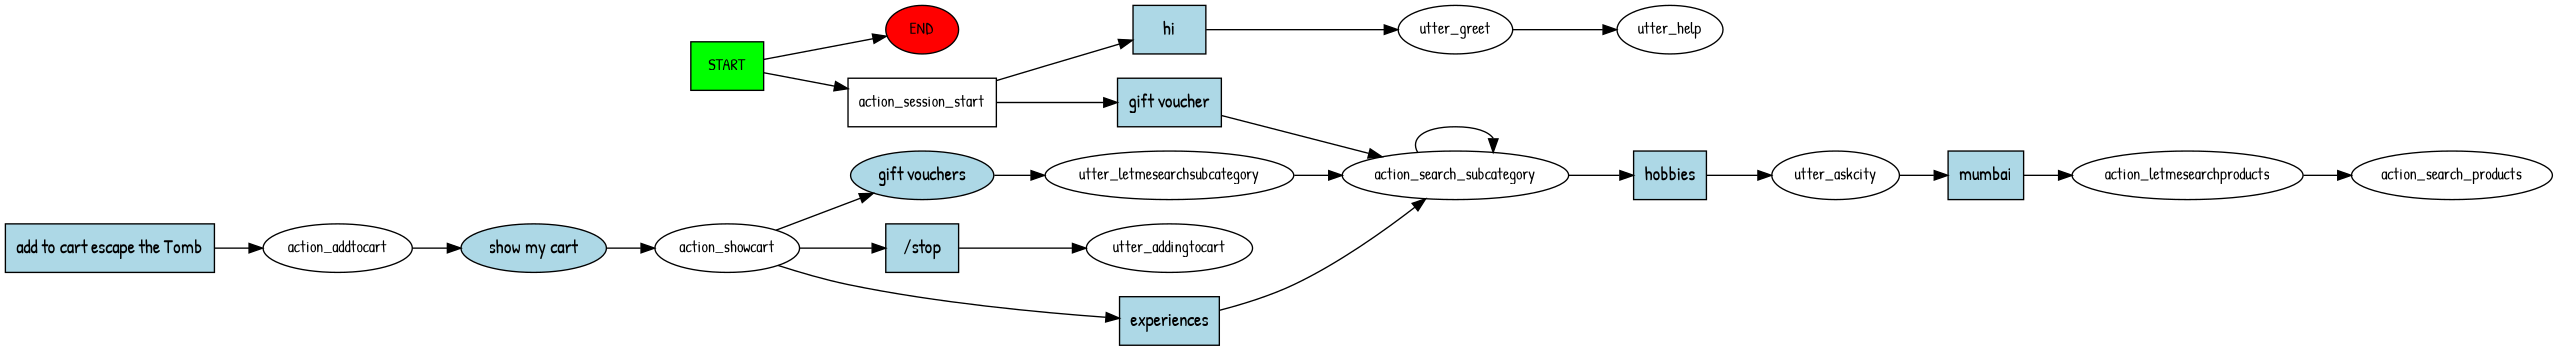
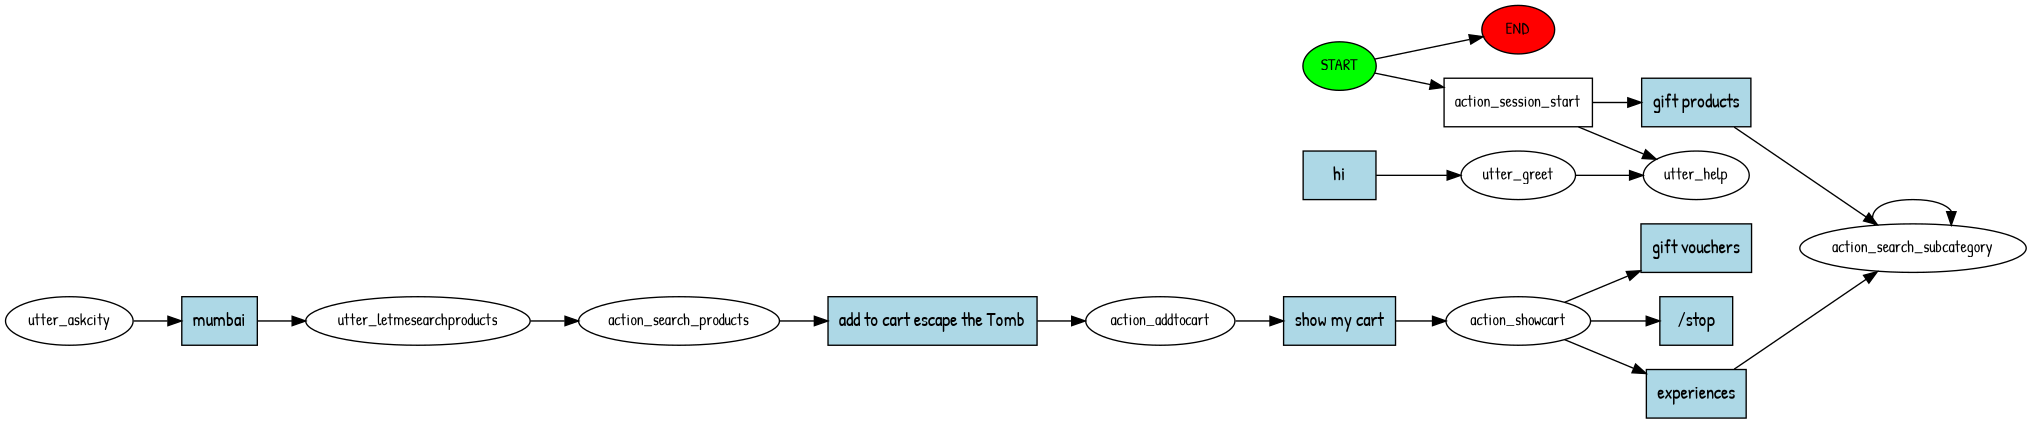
(1058, 62) -> (1611, 140)
(727, 66) -> (1340, 66)
(1169, 102) -> (1696, 102)
(922, 175) -> (1696, 248)
(1169, 175) -> none
(1670, 175) -> none
(2188, 175) -> (418, 321)
(534, 248) -> (1340, 321)
(1169, 248) -> none
none -> (797, 321)
